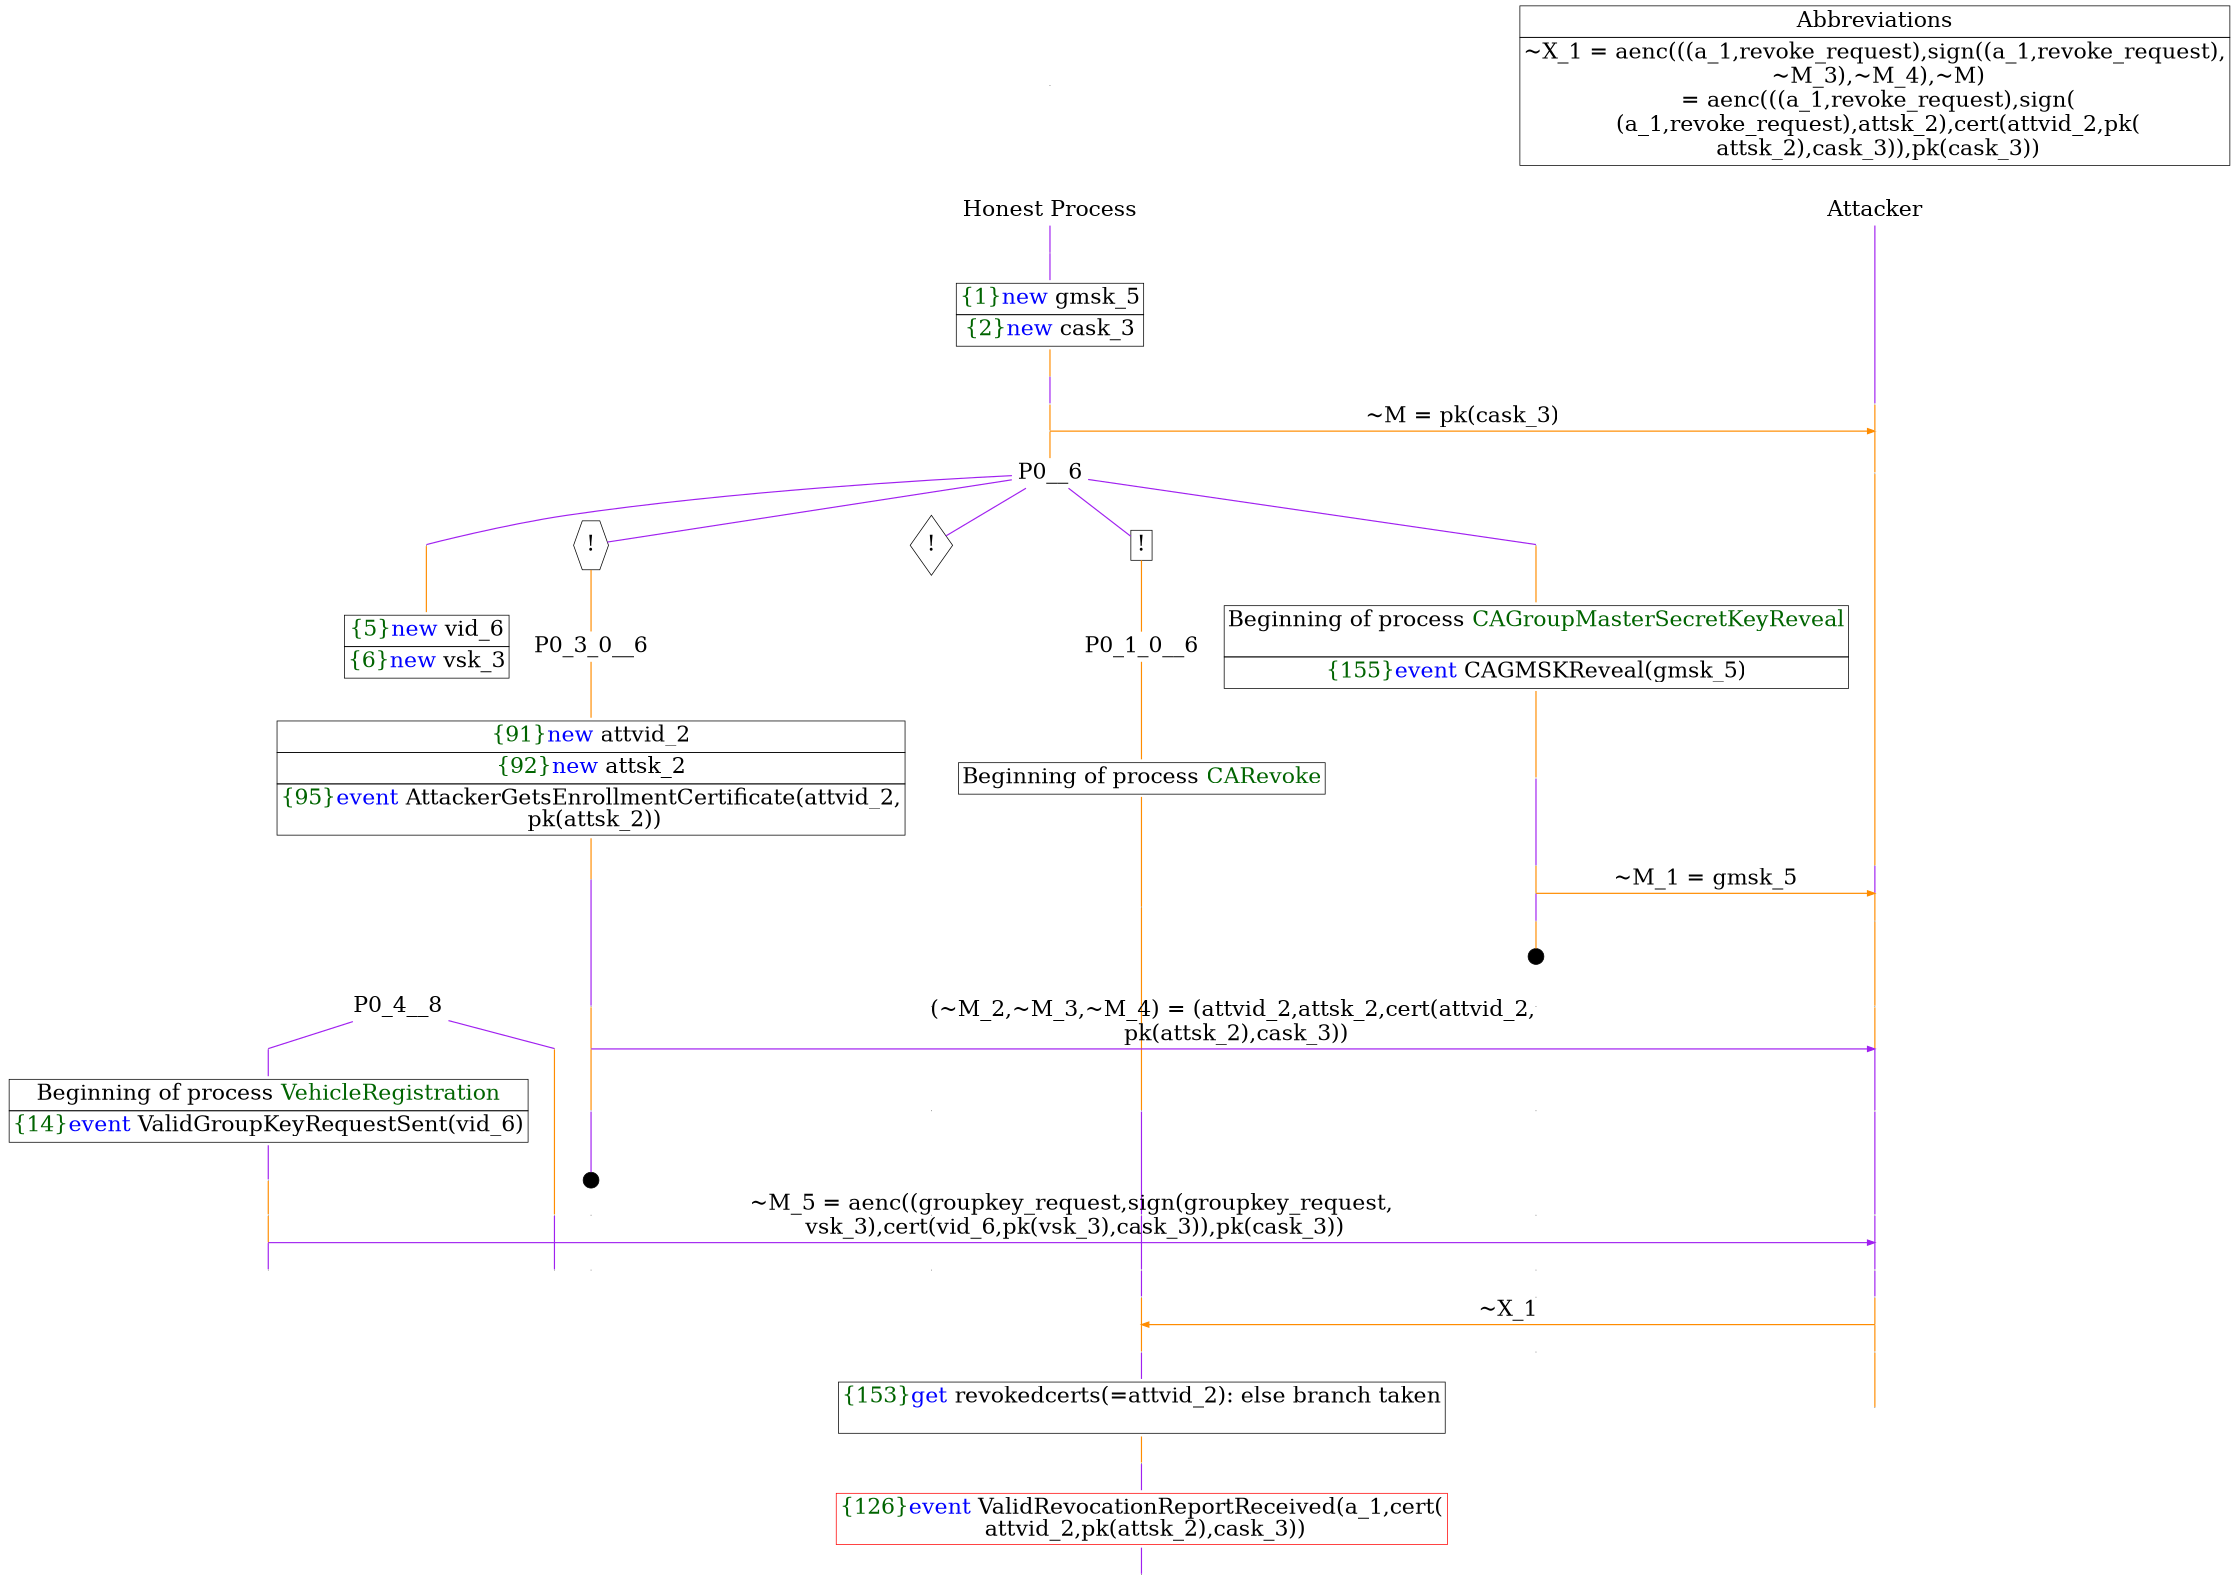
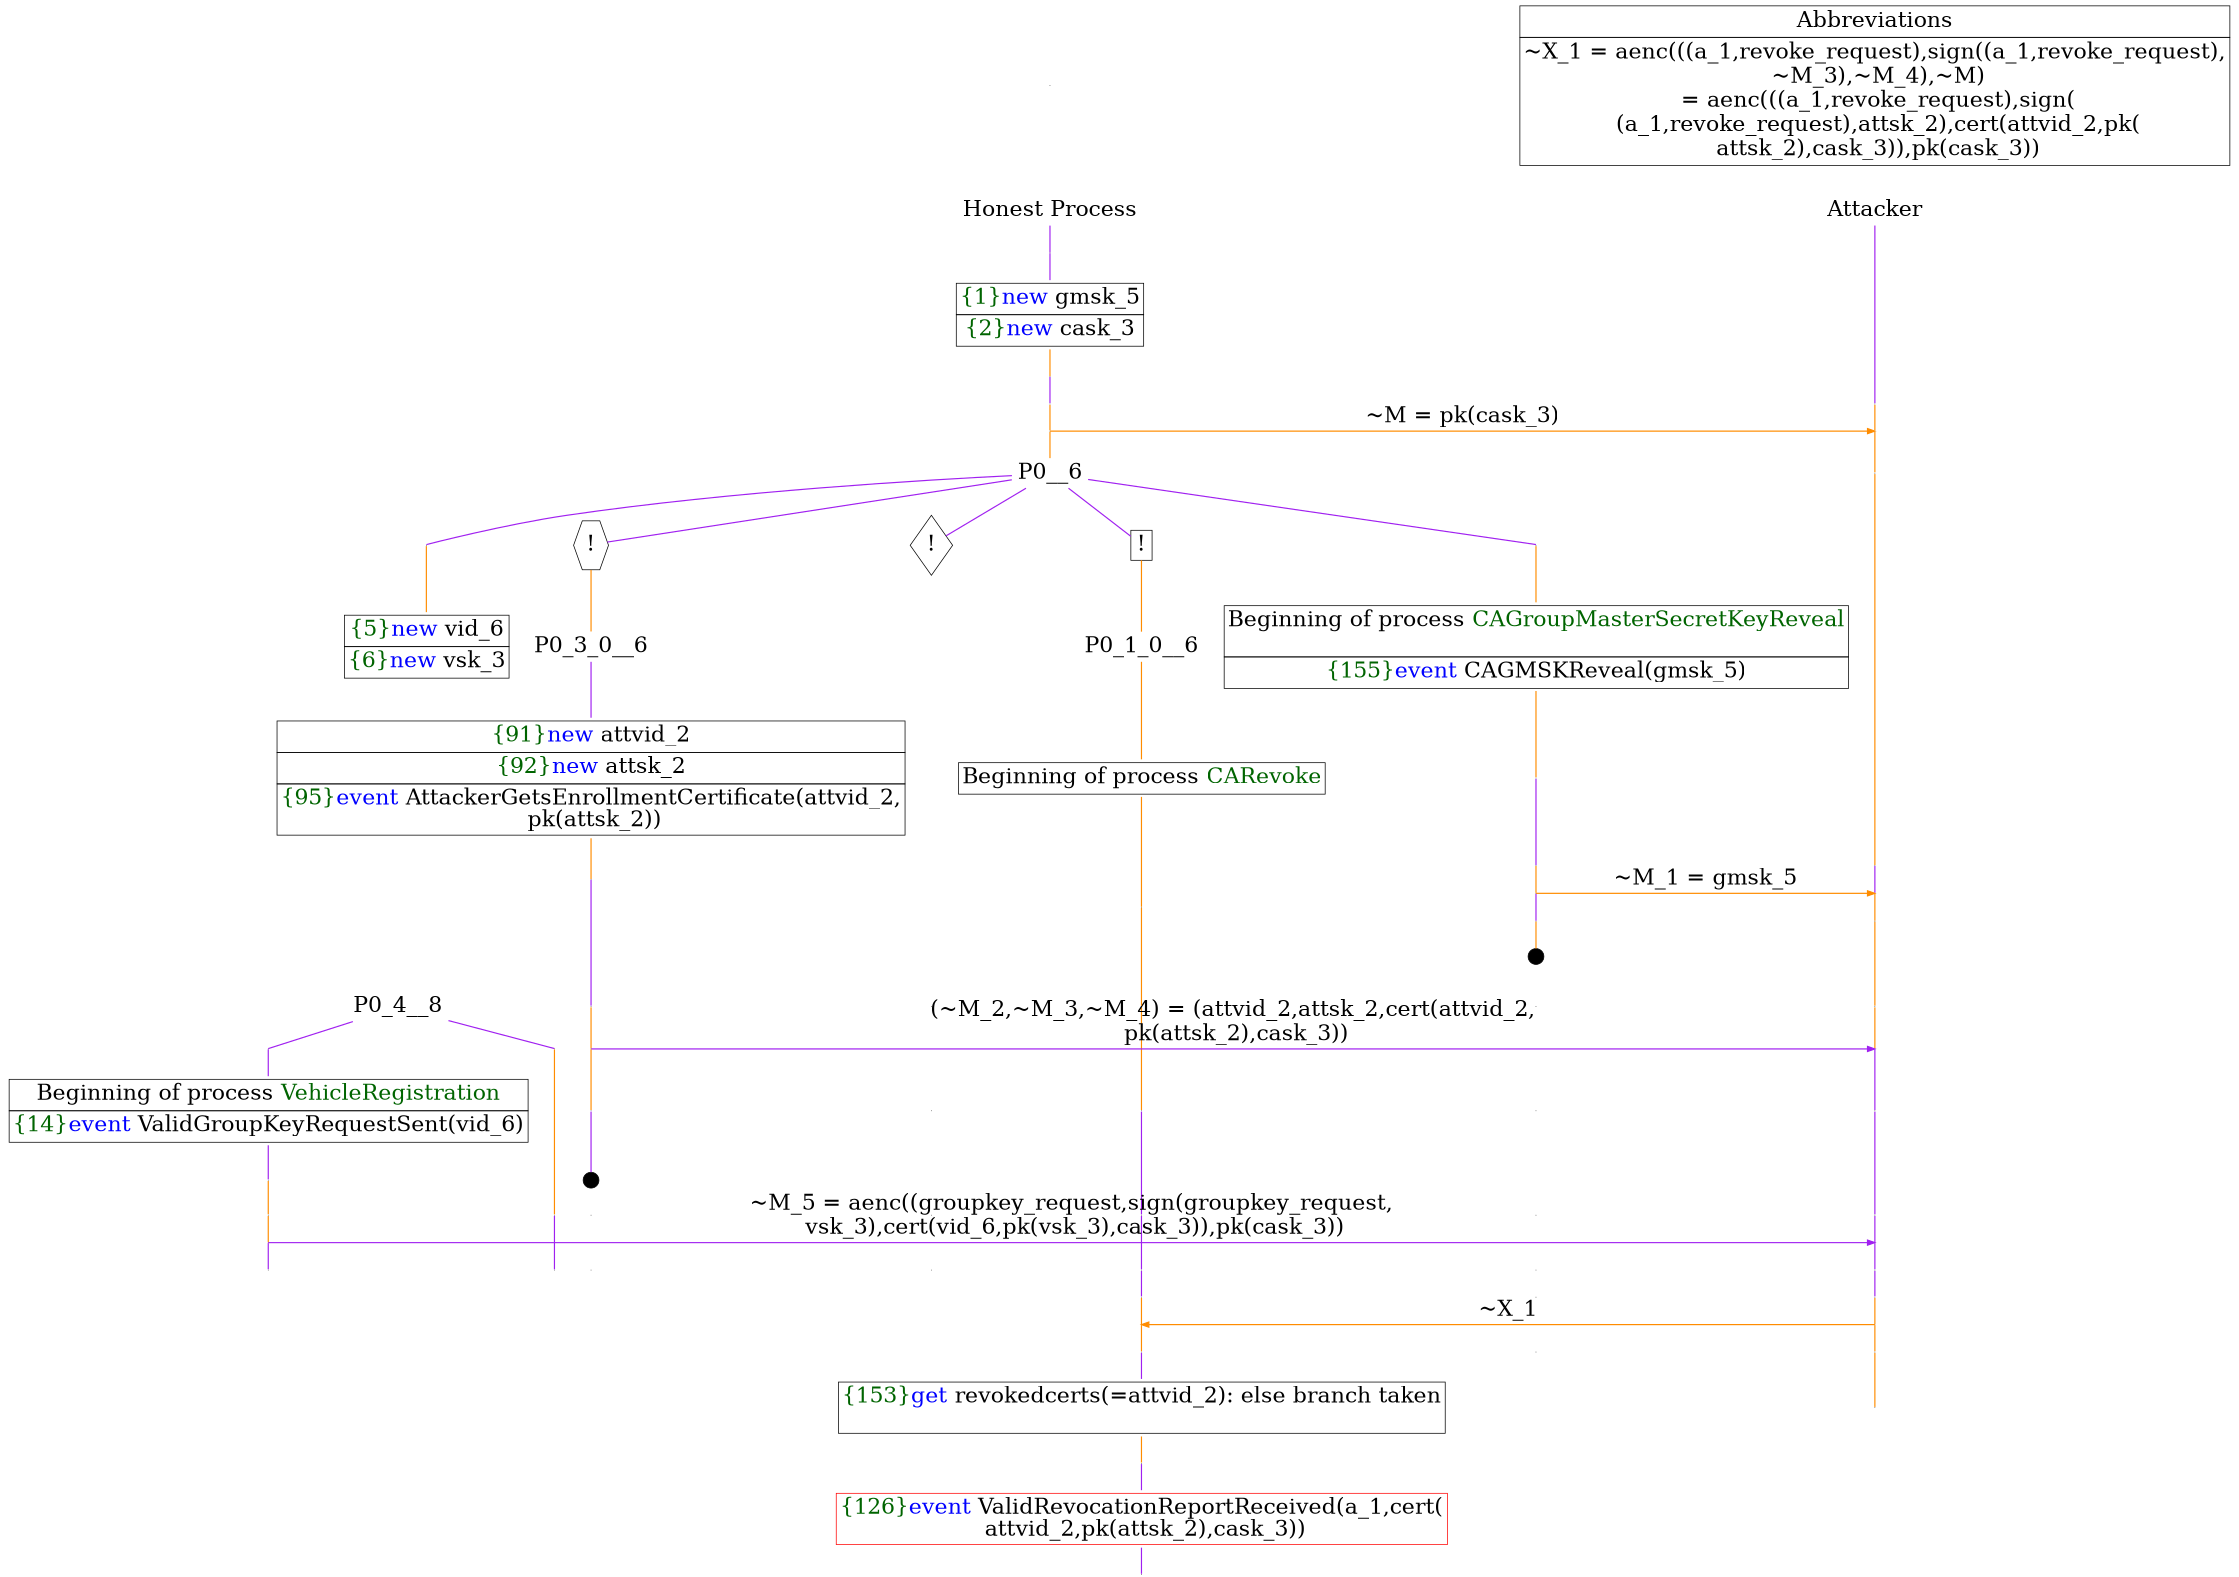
(591, 690) -> (591, 690)
